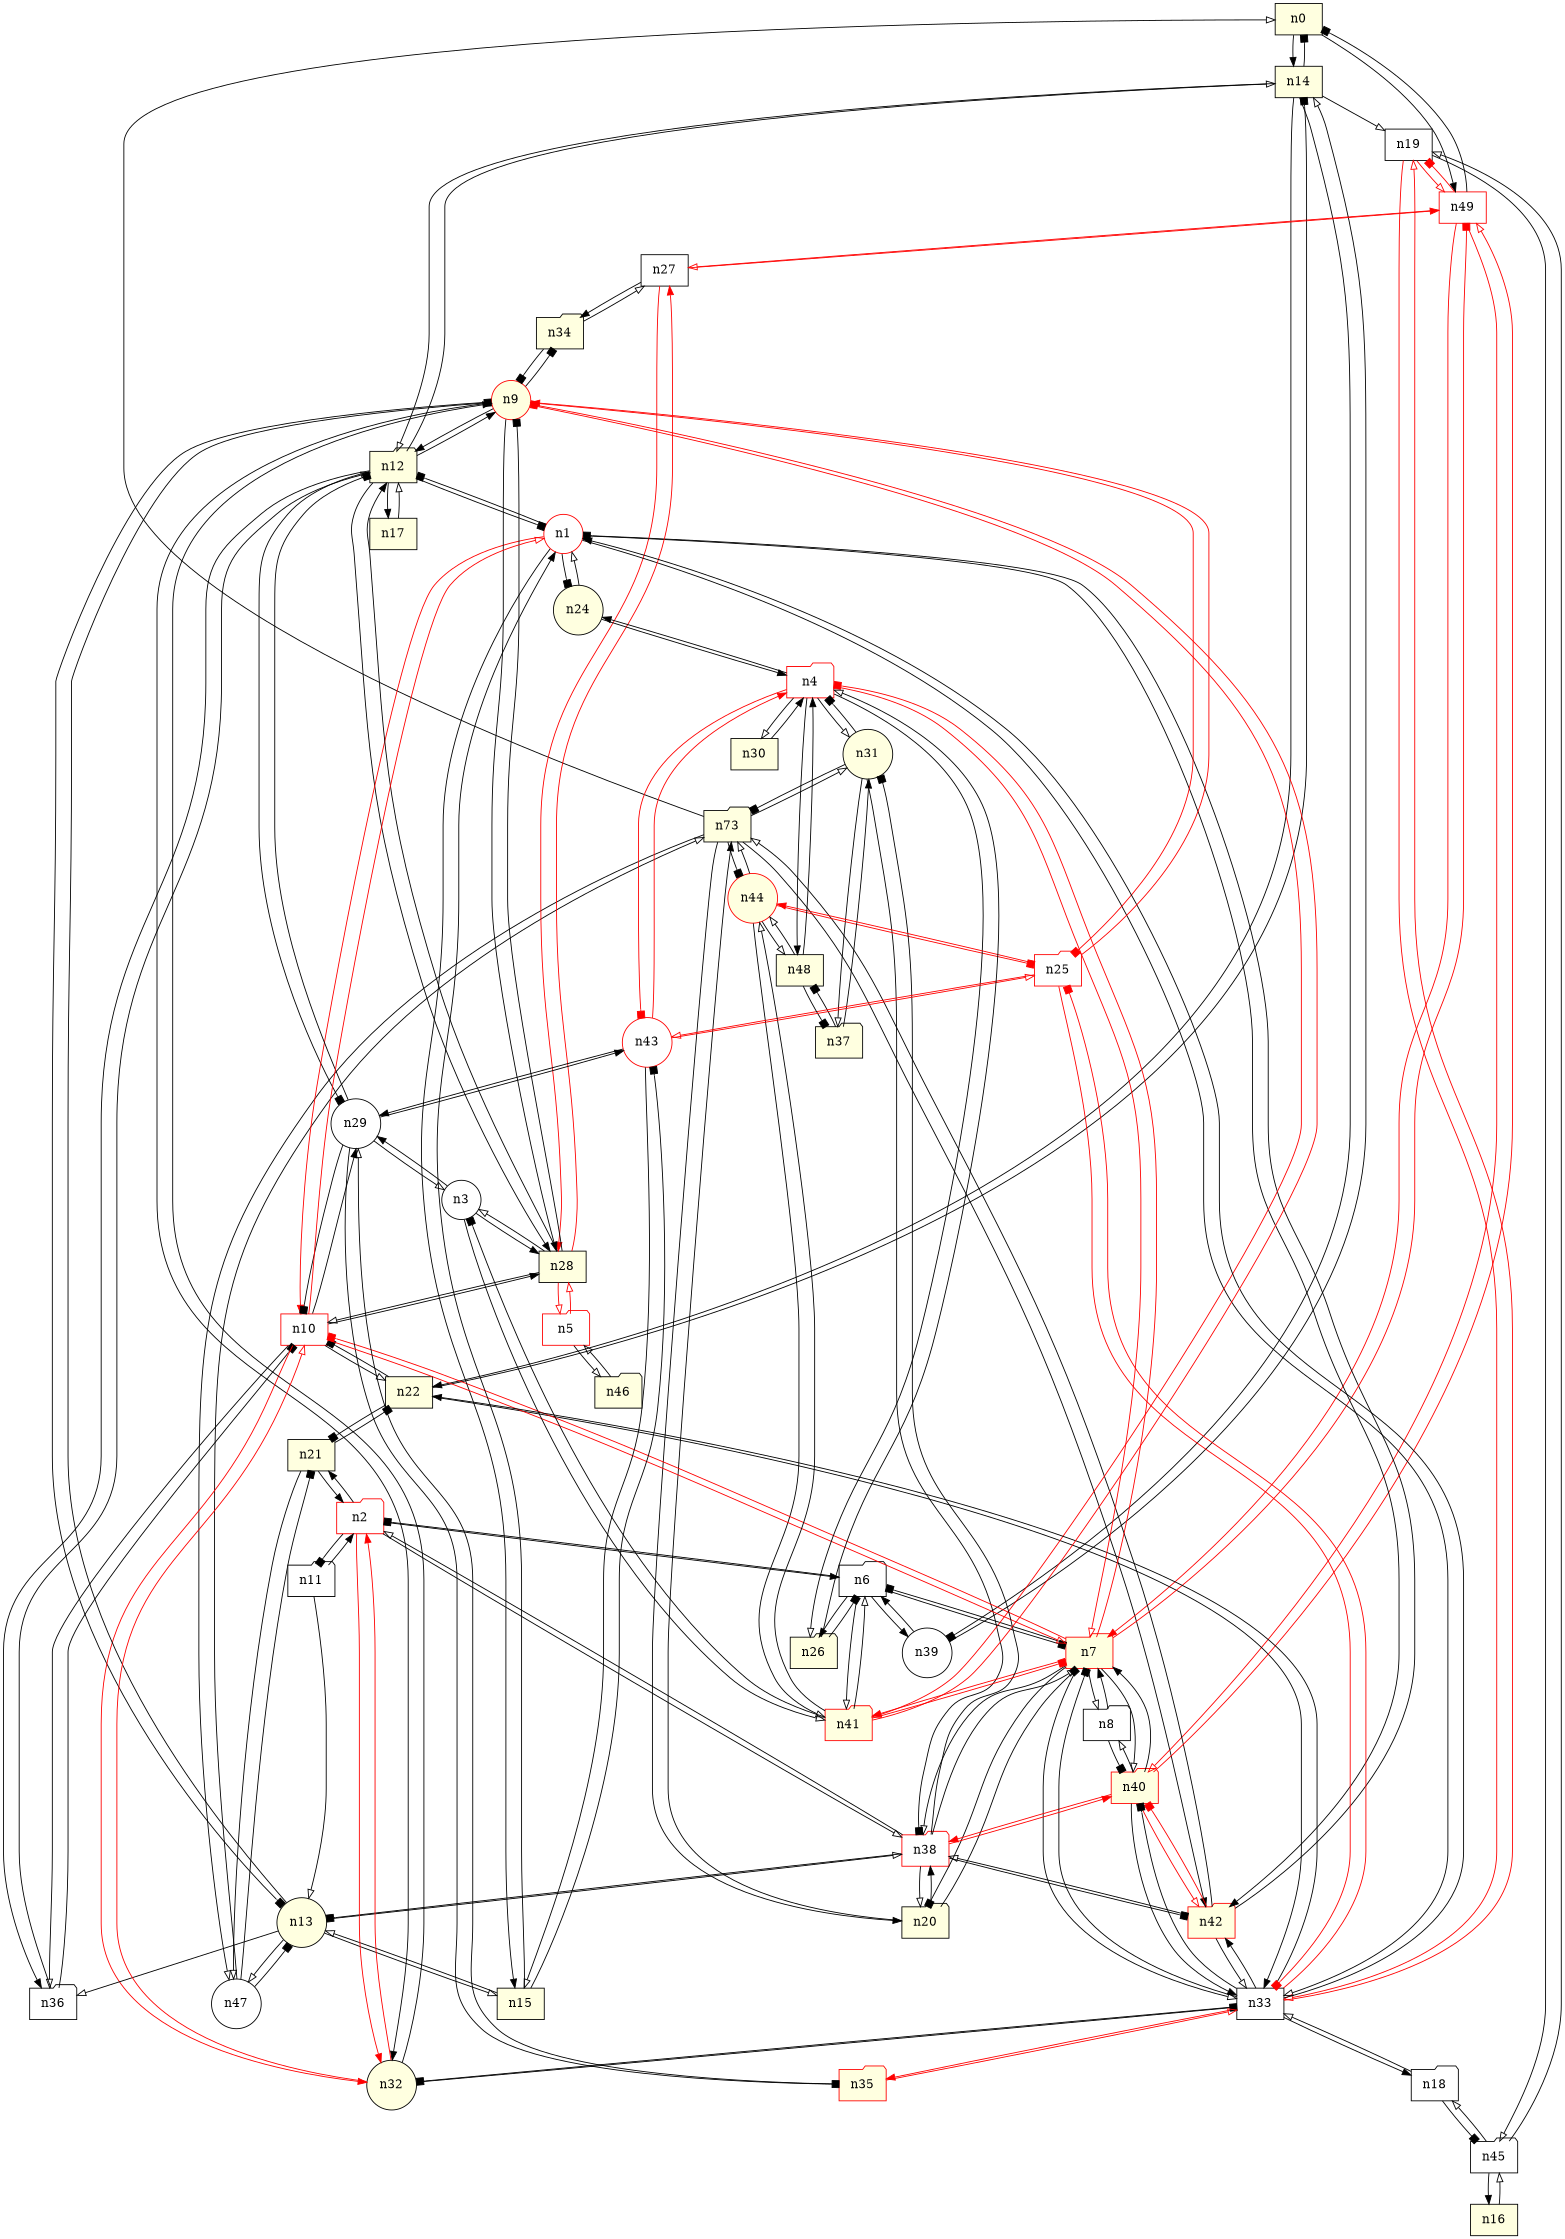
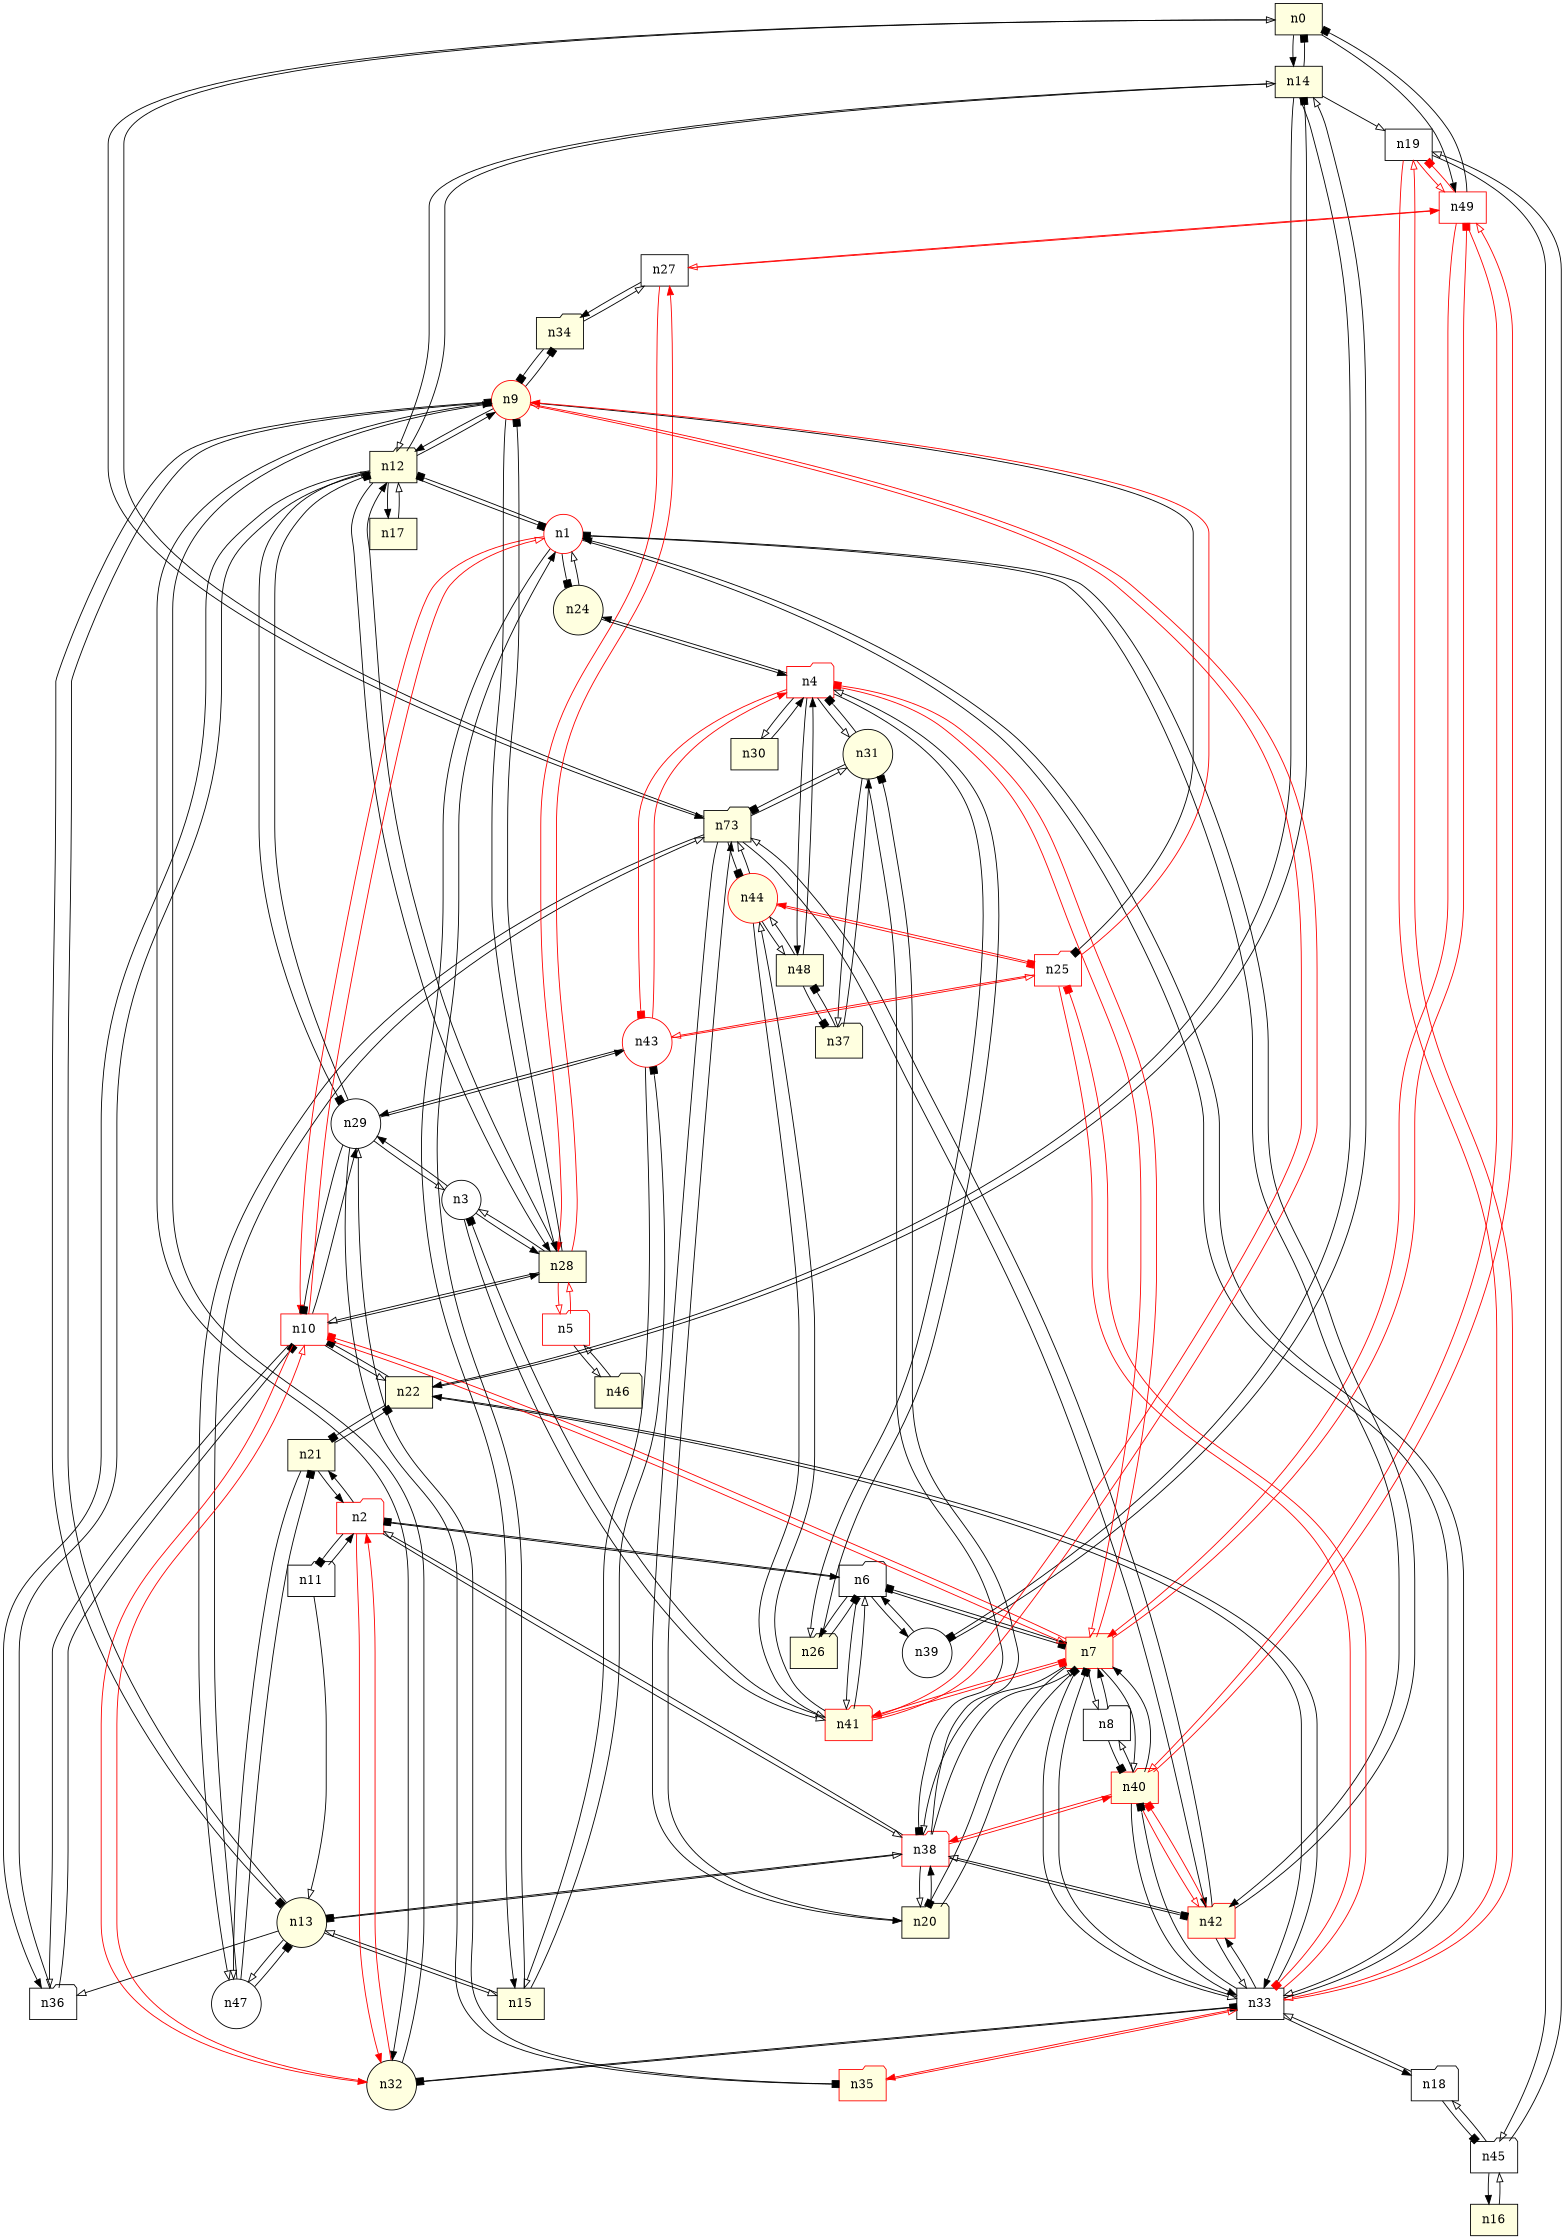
none -> (128, 126)
(1120, 490) -> (1120, 490)
(1314, 895) -> (1314, 895)
